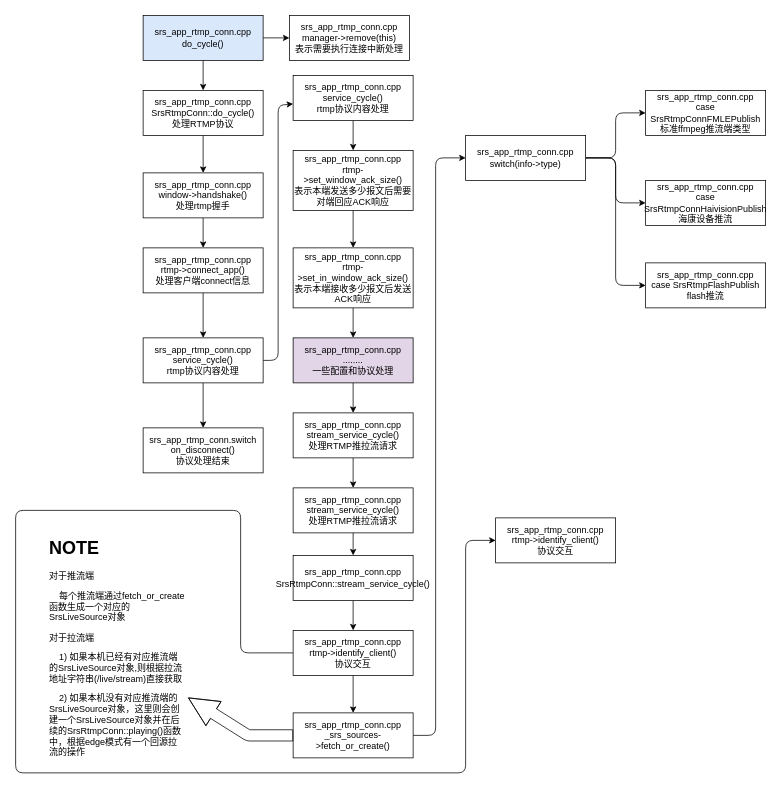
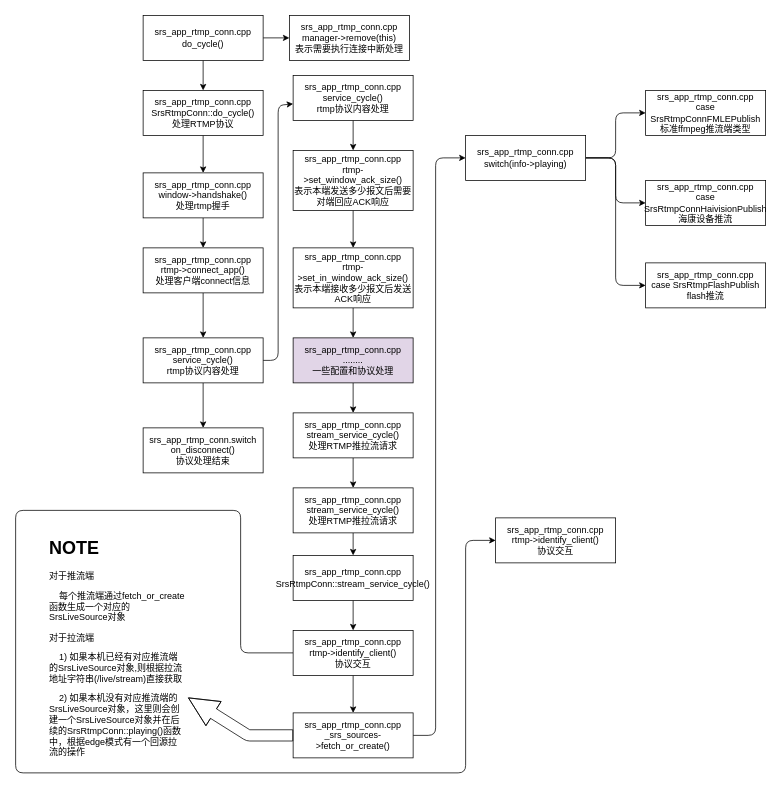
(203, 38) -> (203, 38)
(525, 158) -> (525, 158)
